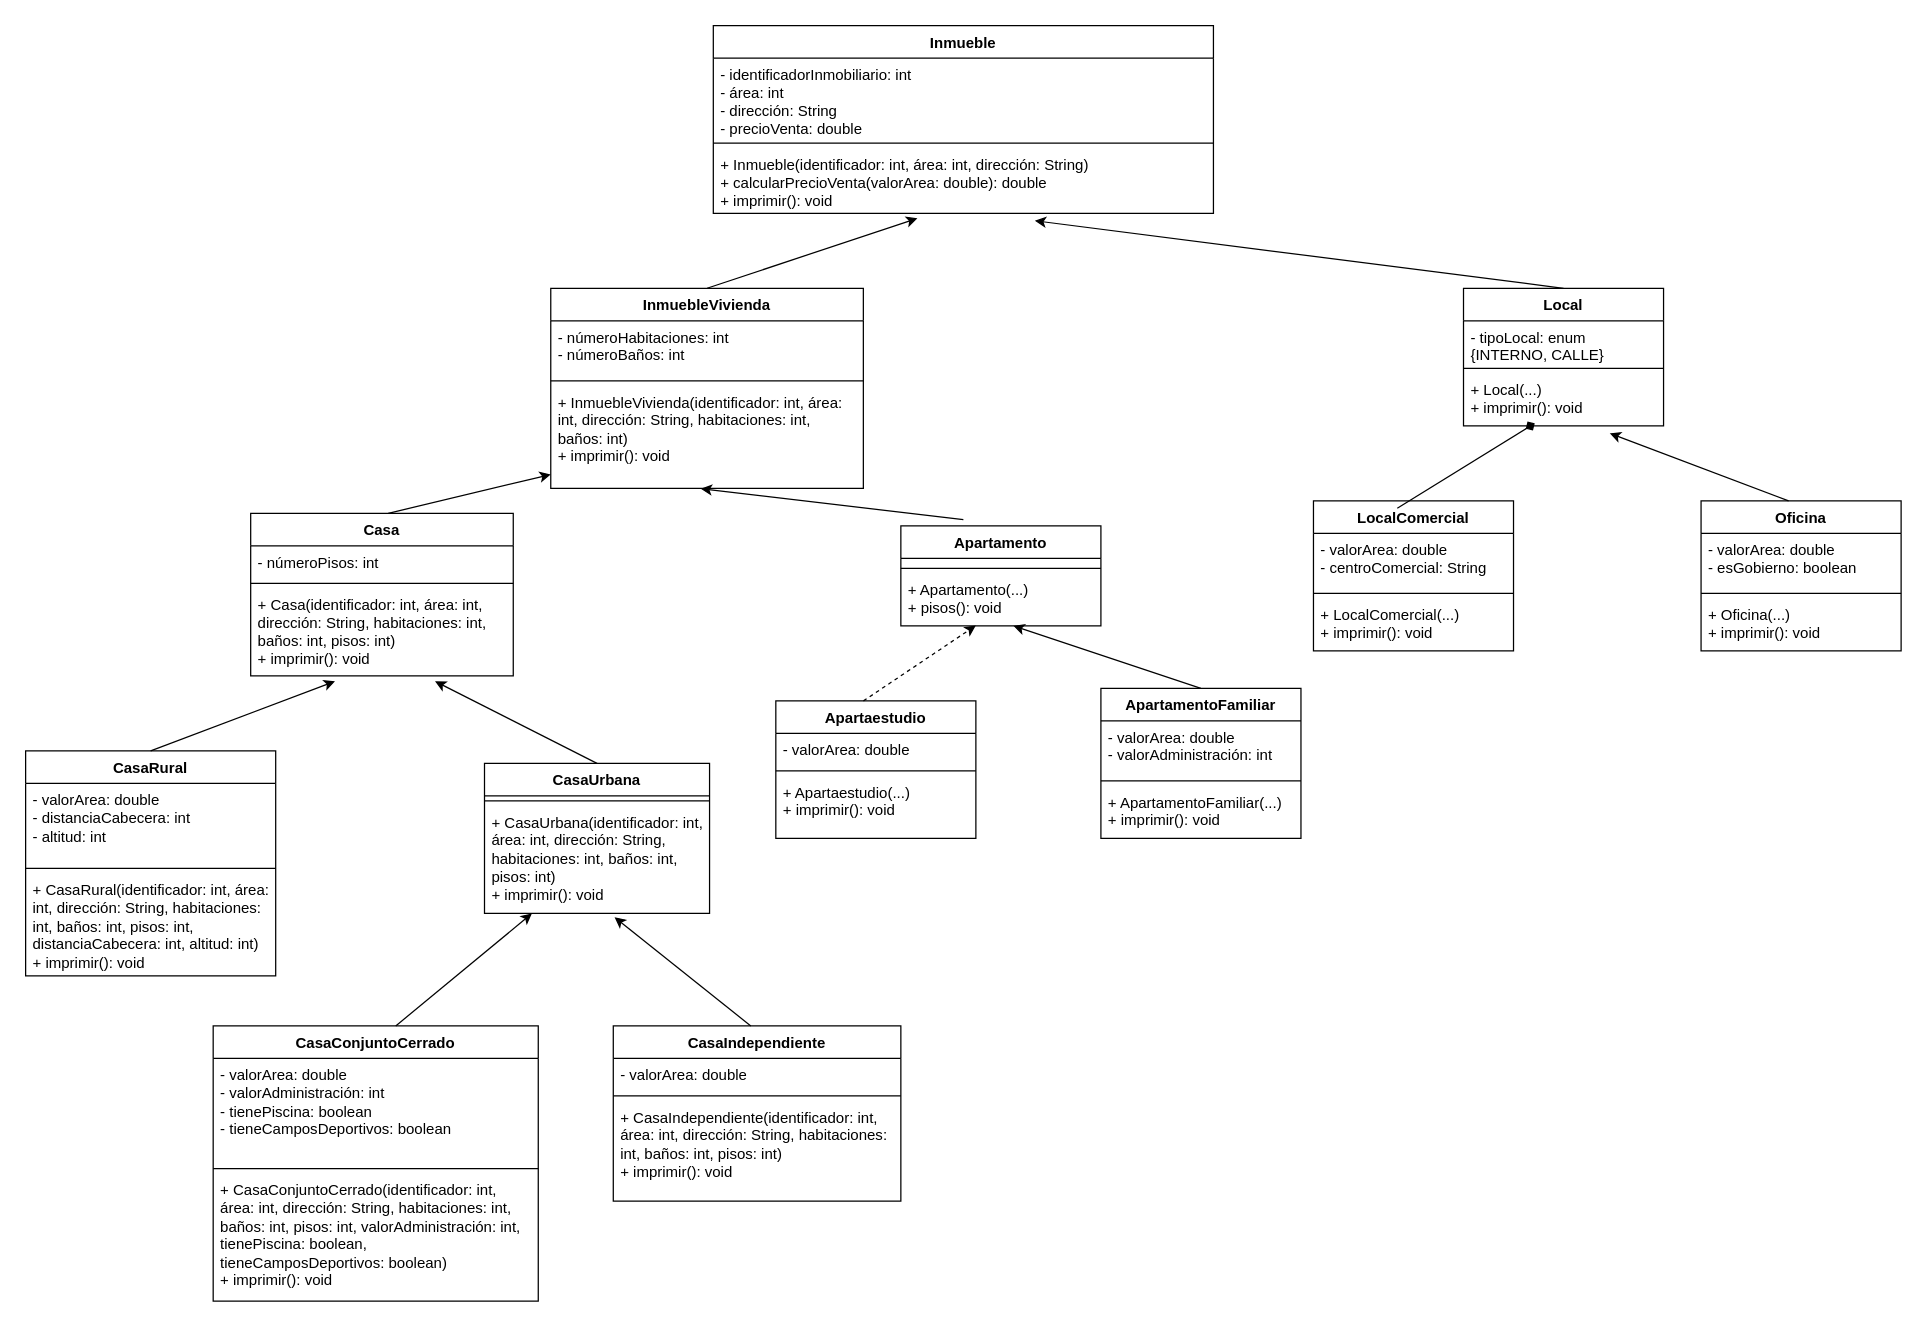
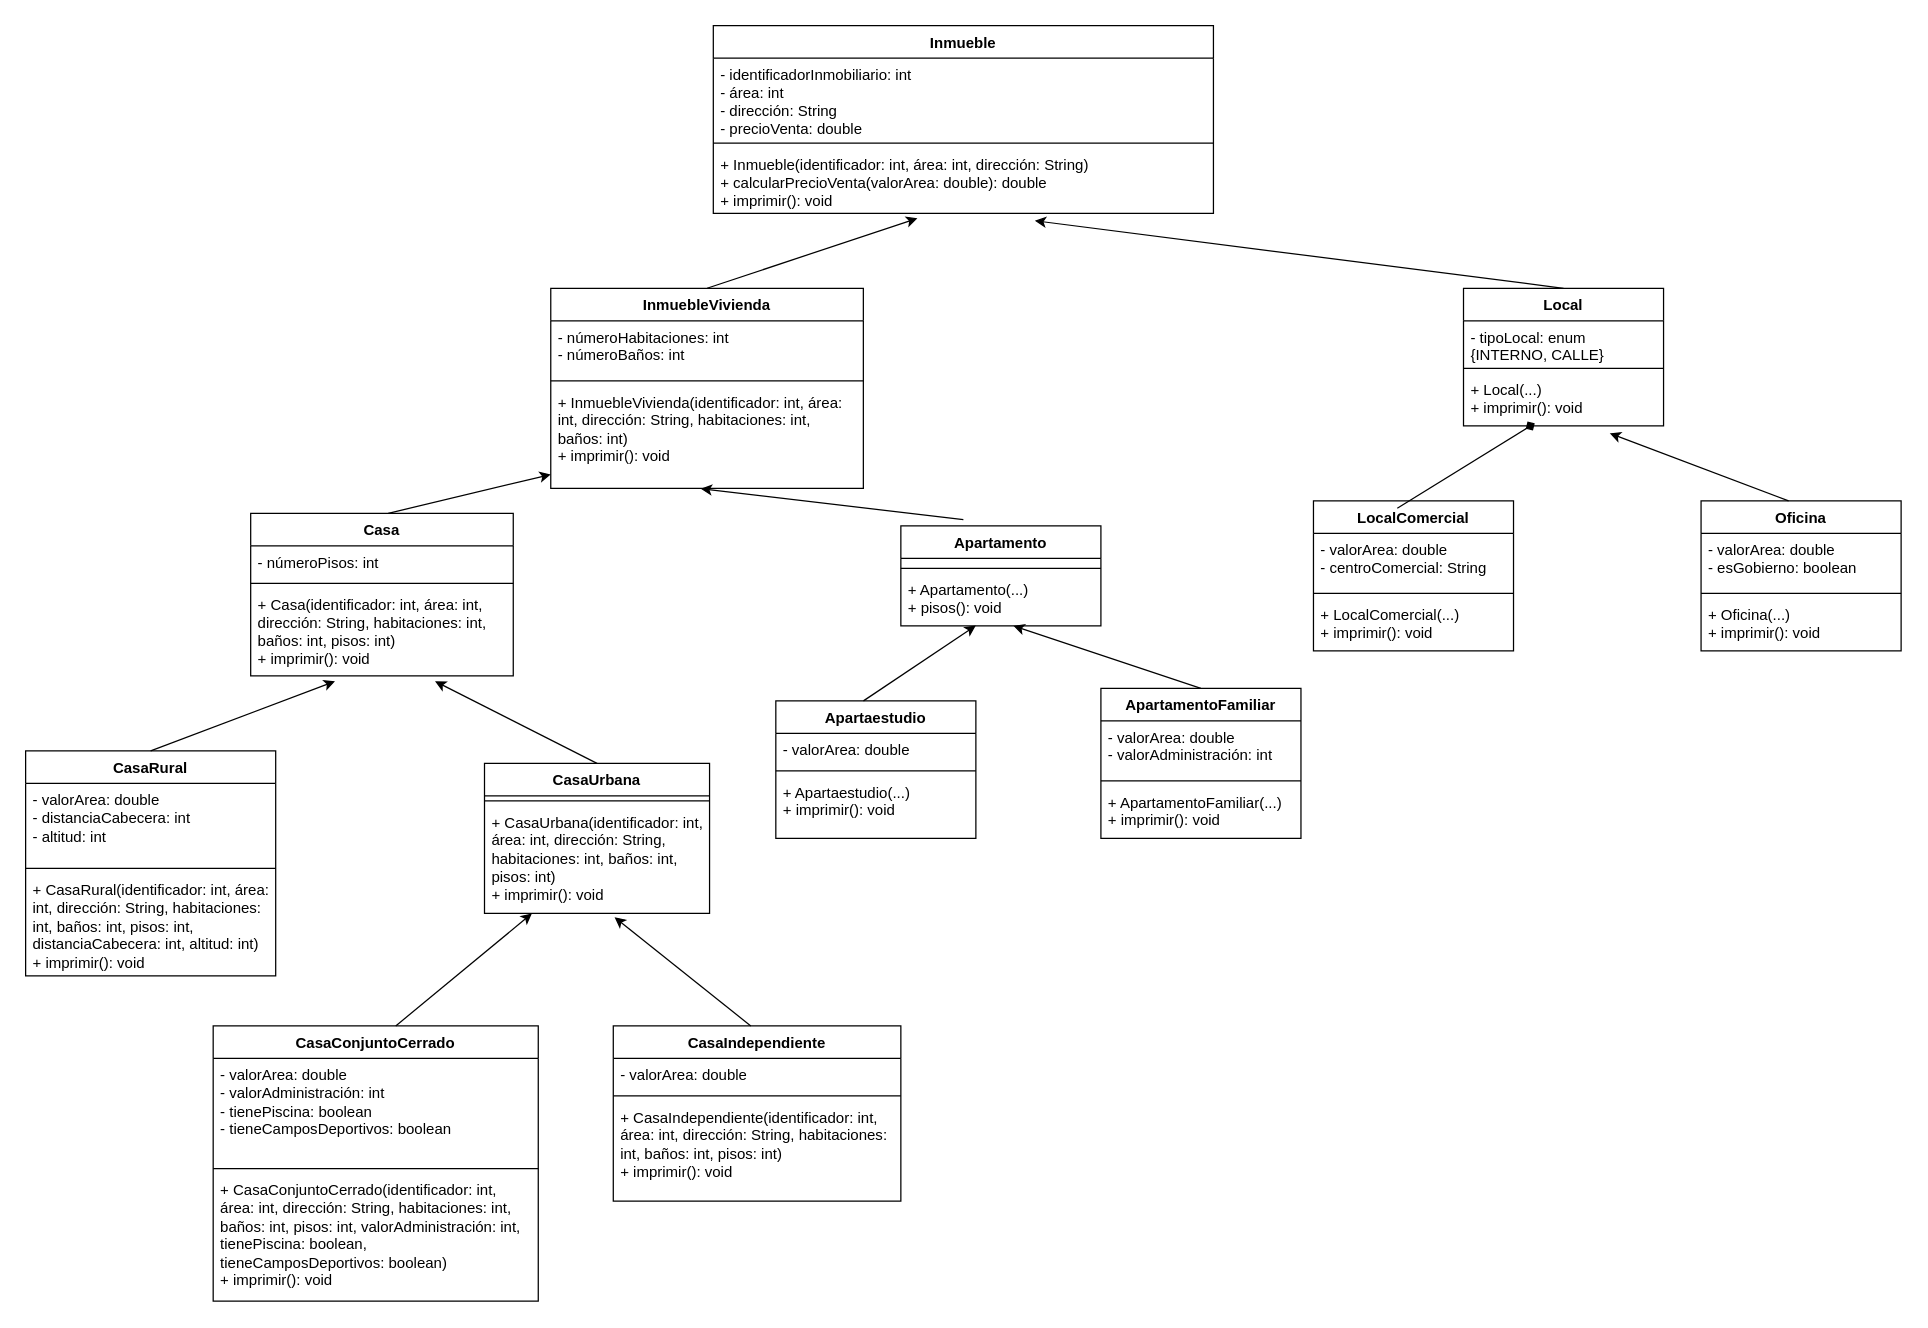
(917, 665) -> (917, 665)
